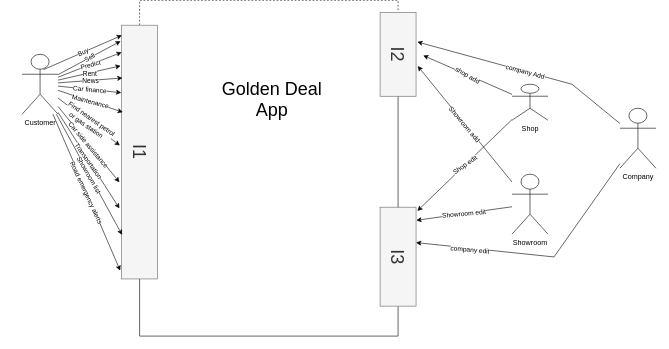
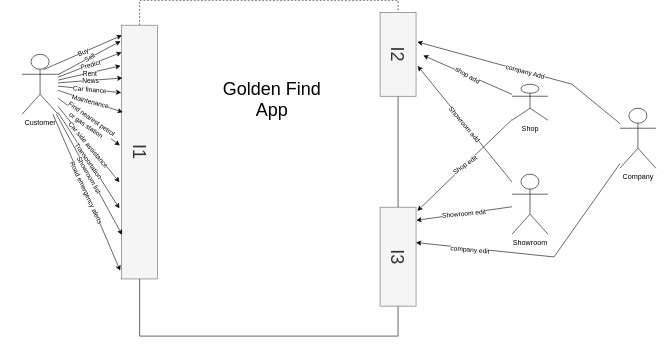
(272, 99) -> (272, 99)
